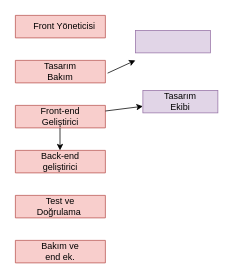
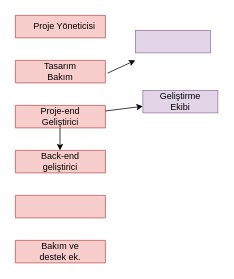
(65, 27) -> (65, 27)
(180, 102) -> (180, 102)
(60, 117) -> (60, 117)
(60, 207) -> none
(60, 252) -> (60, 252)
